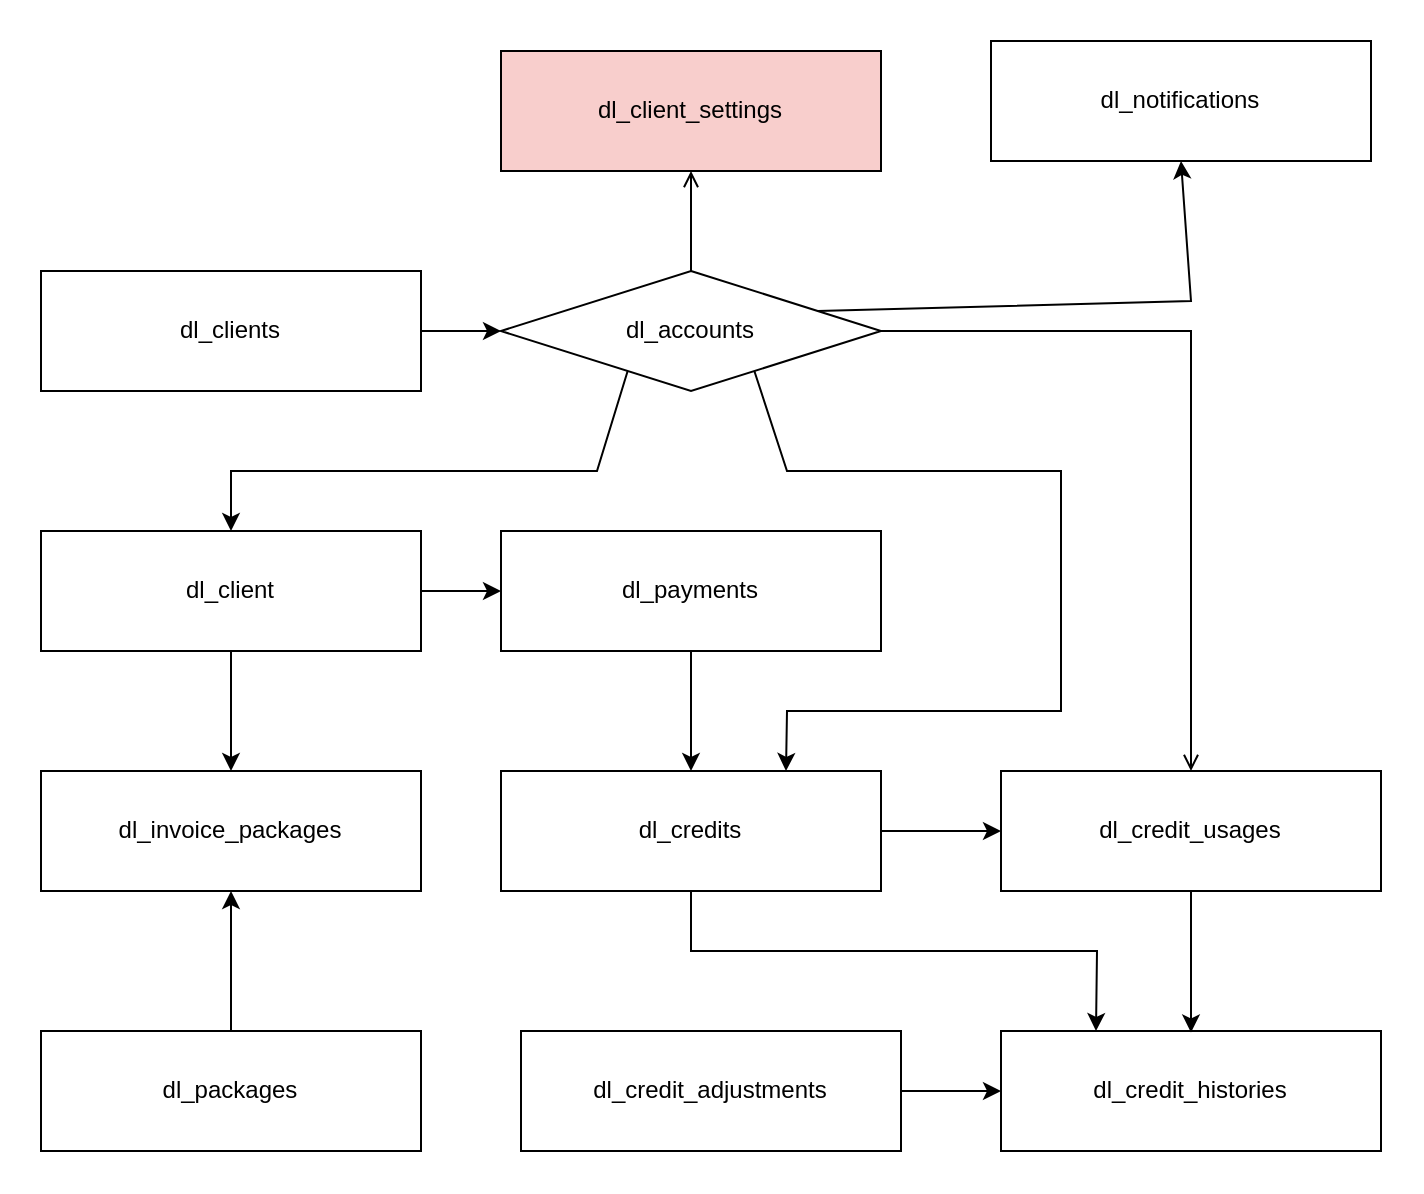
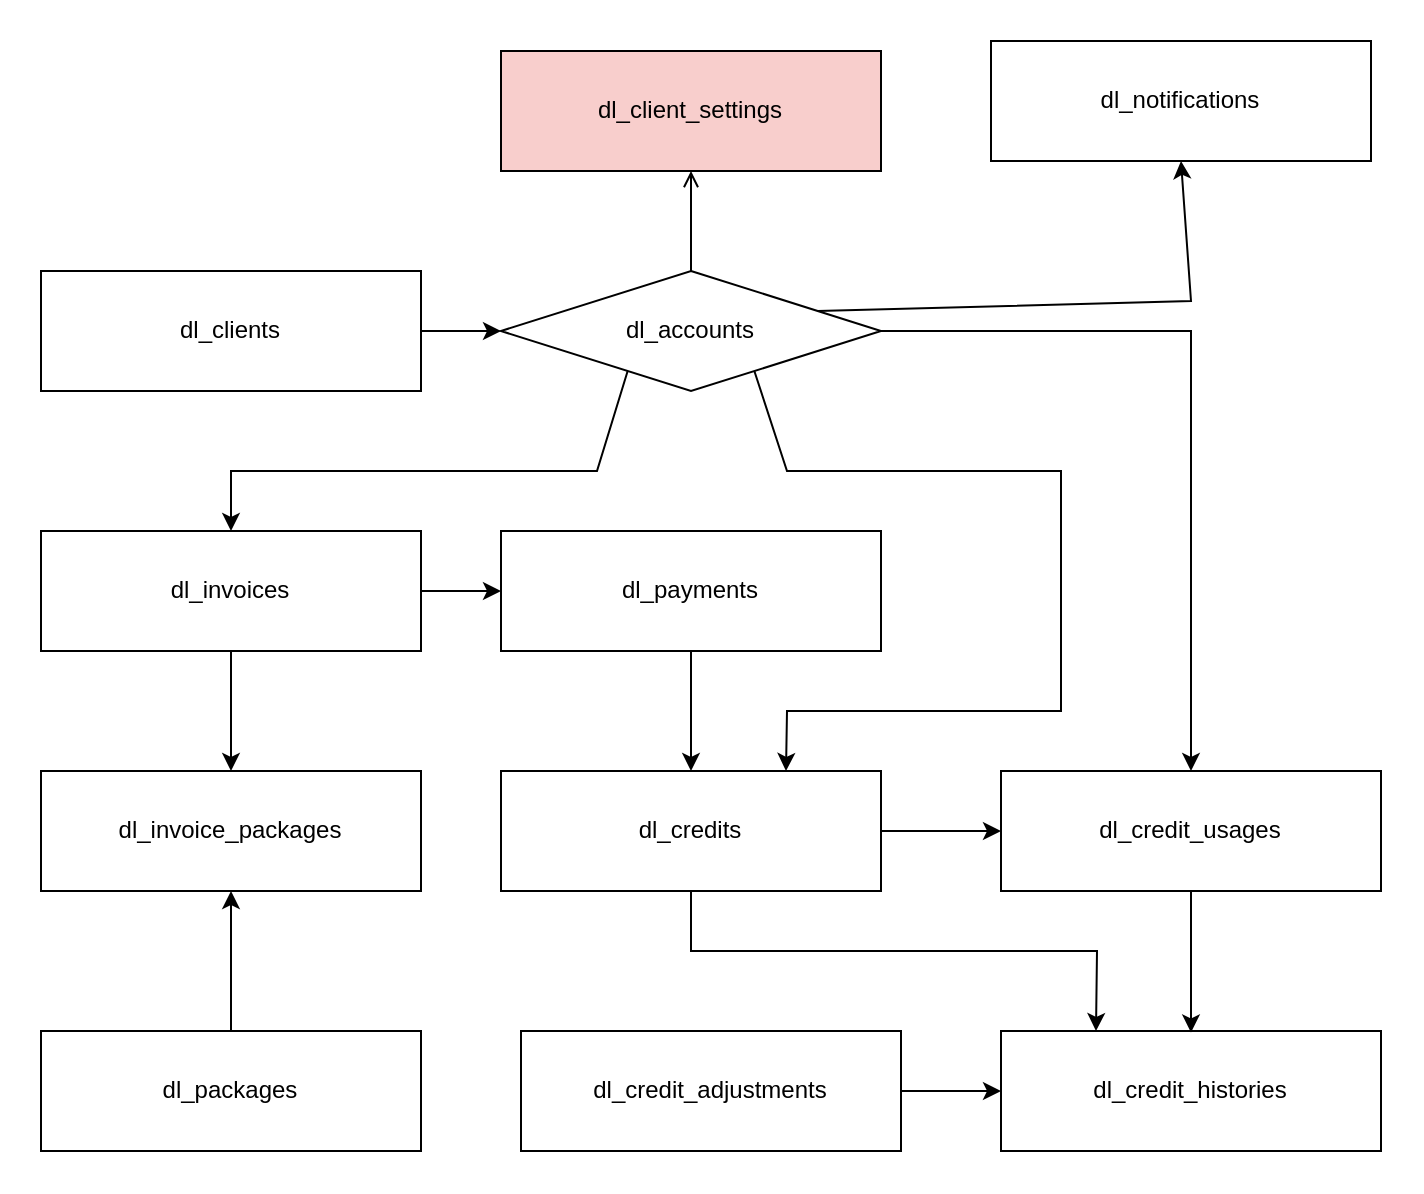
(231, 591) -> (231, 591)
(1191, 759) -> (1191, 756)
